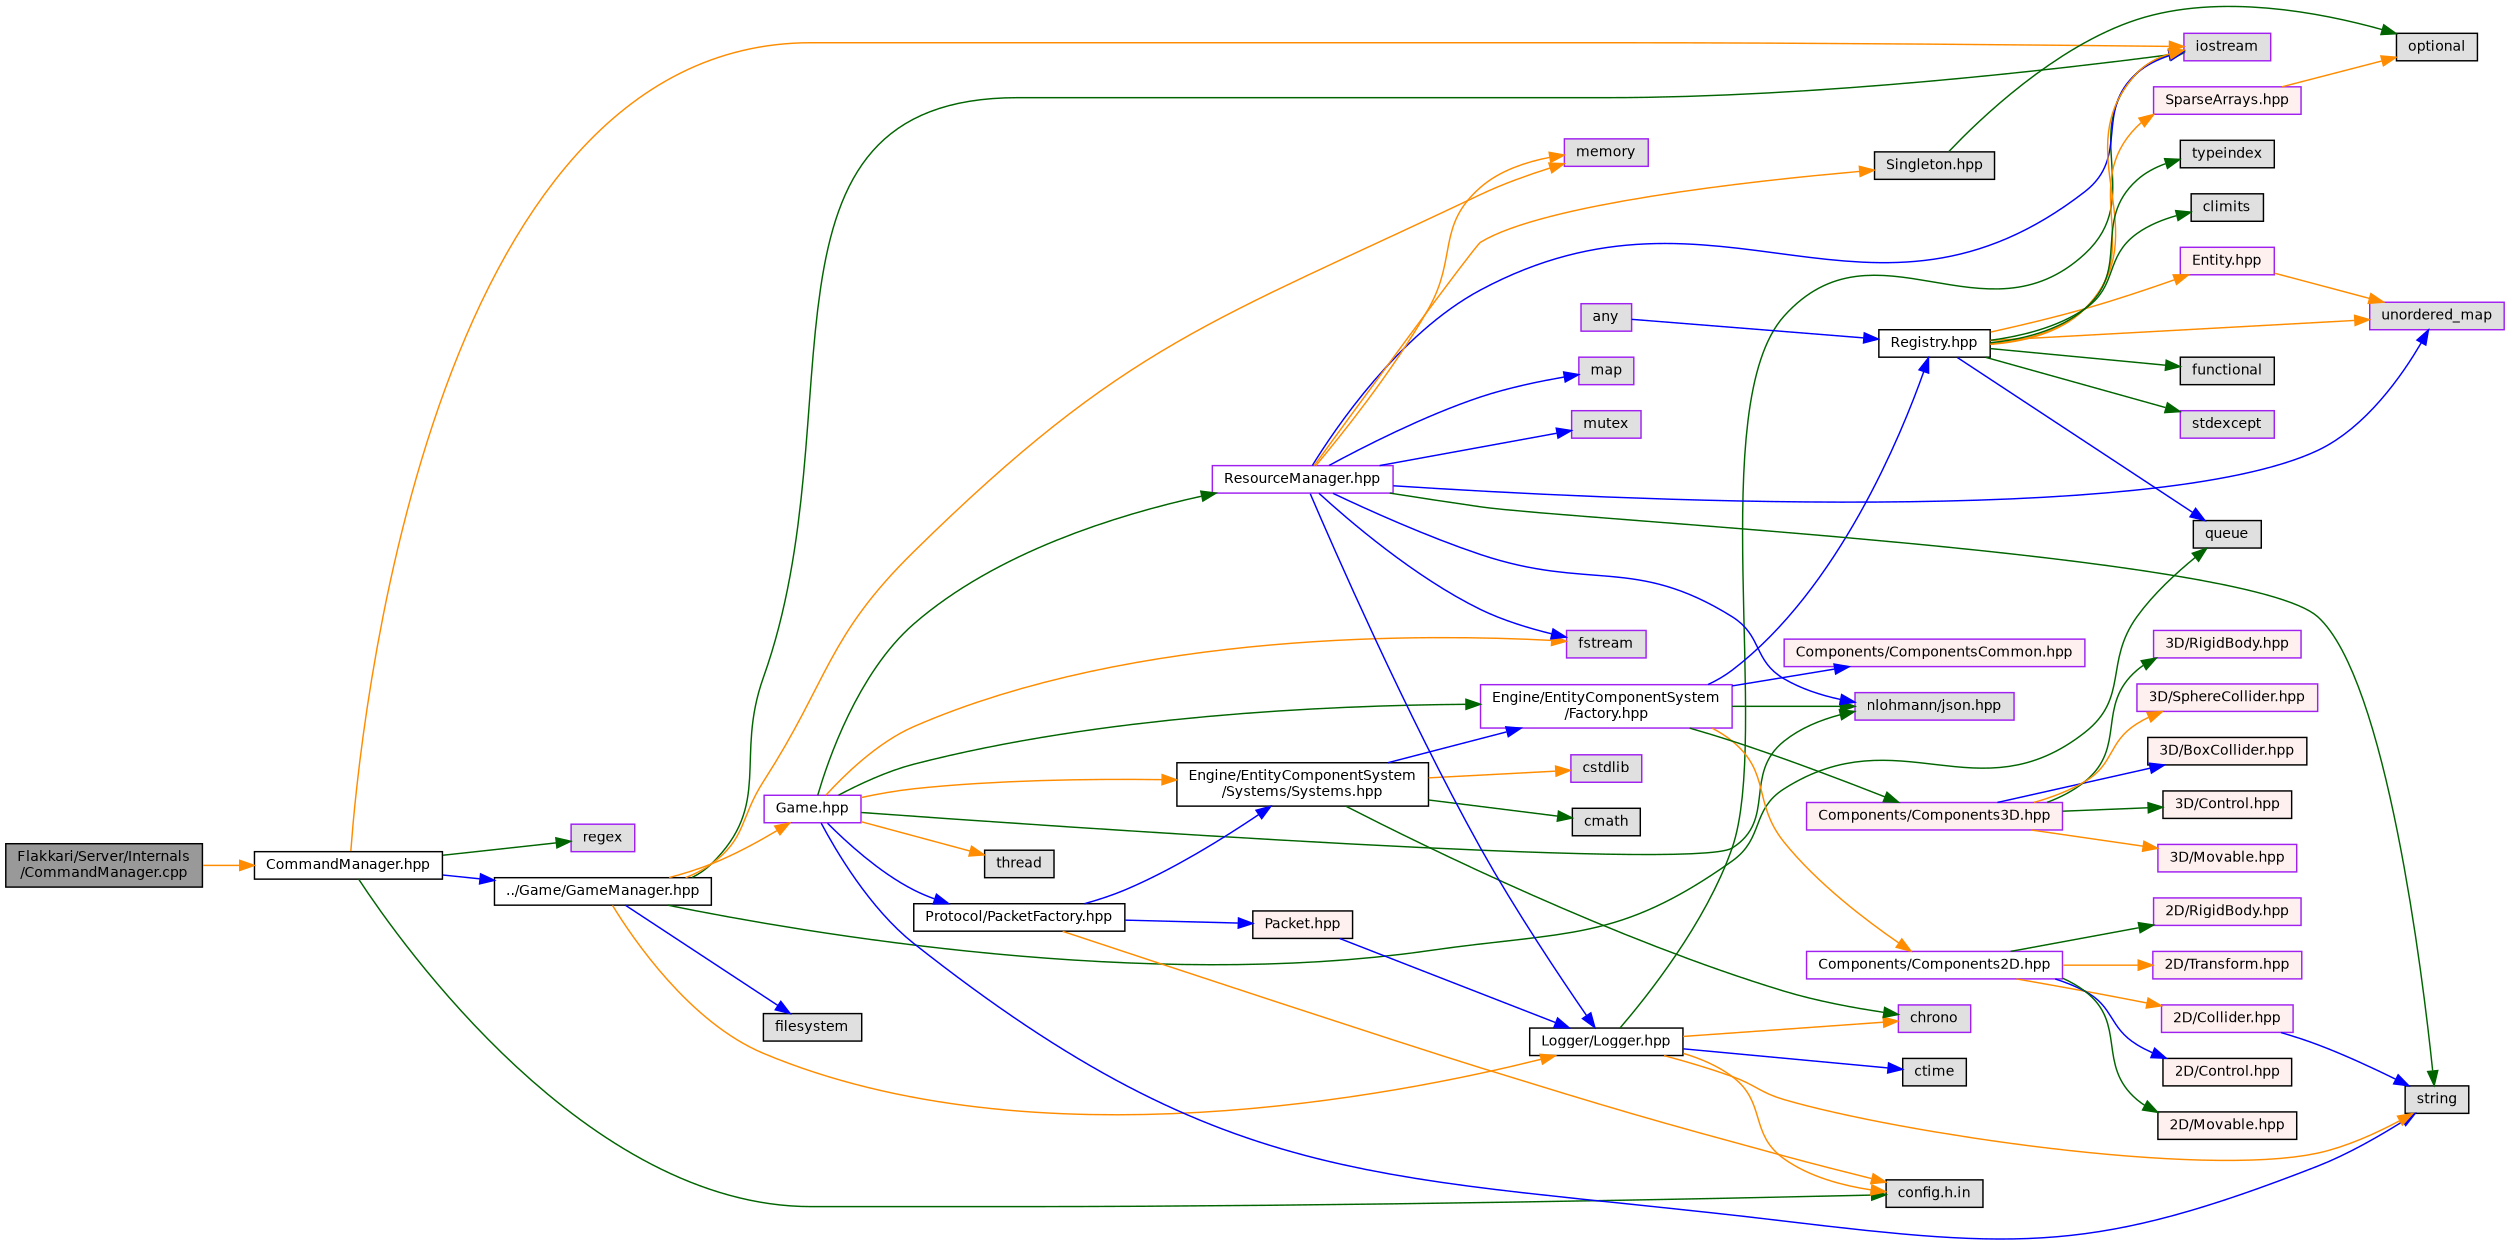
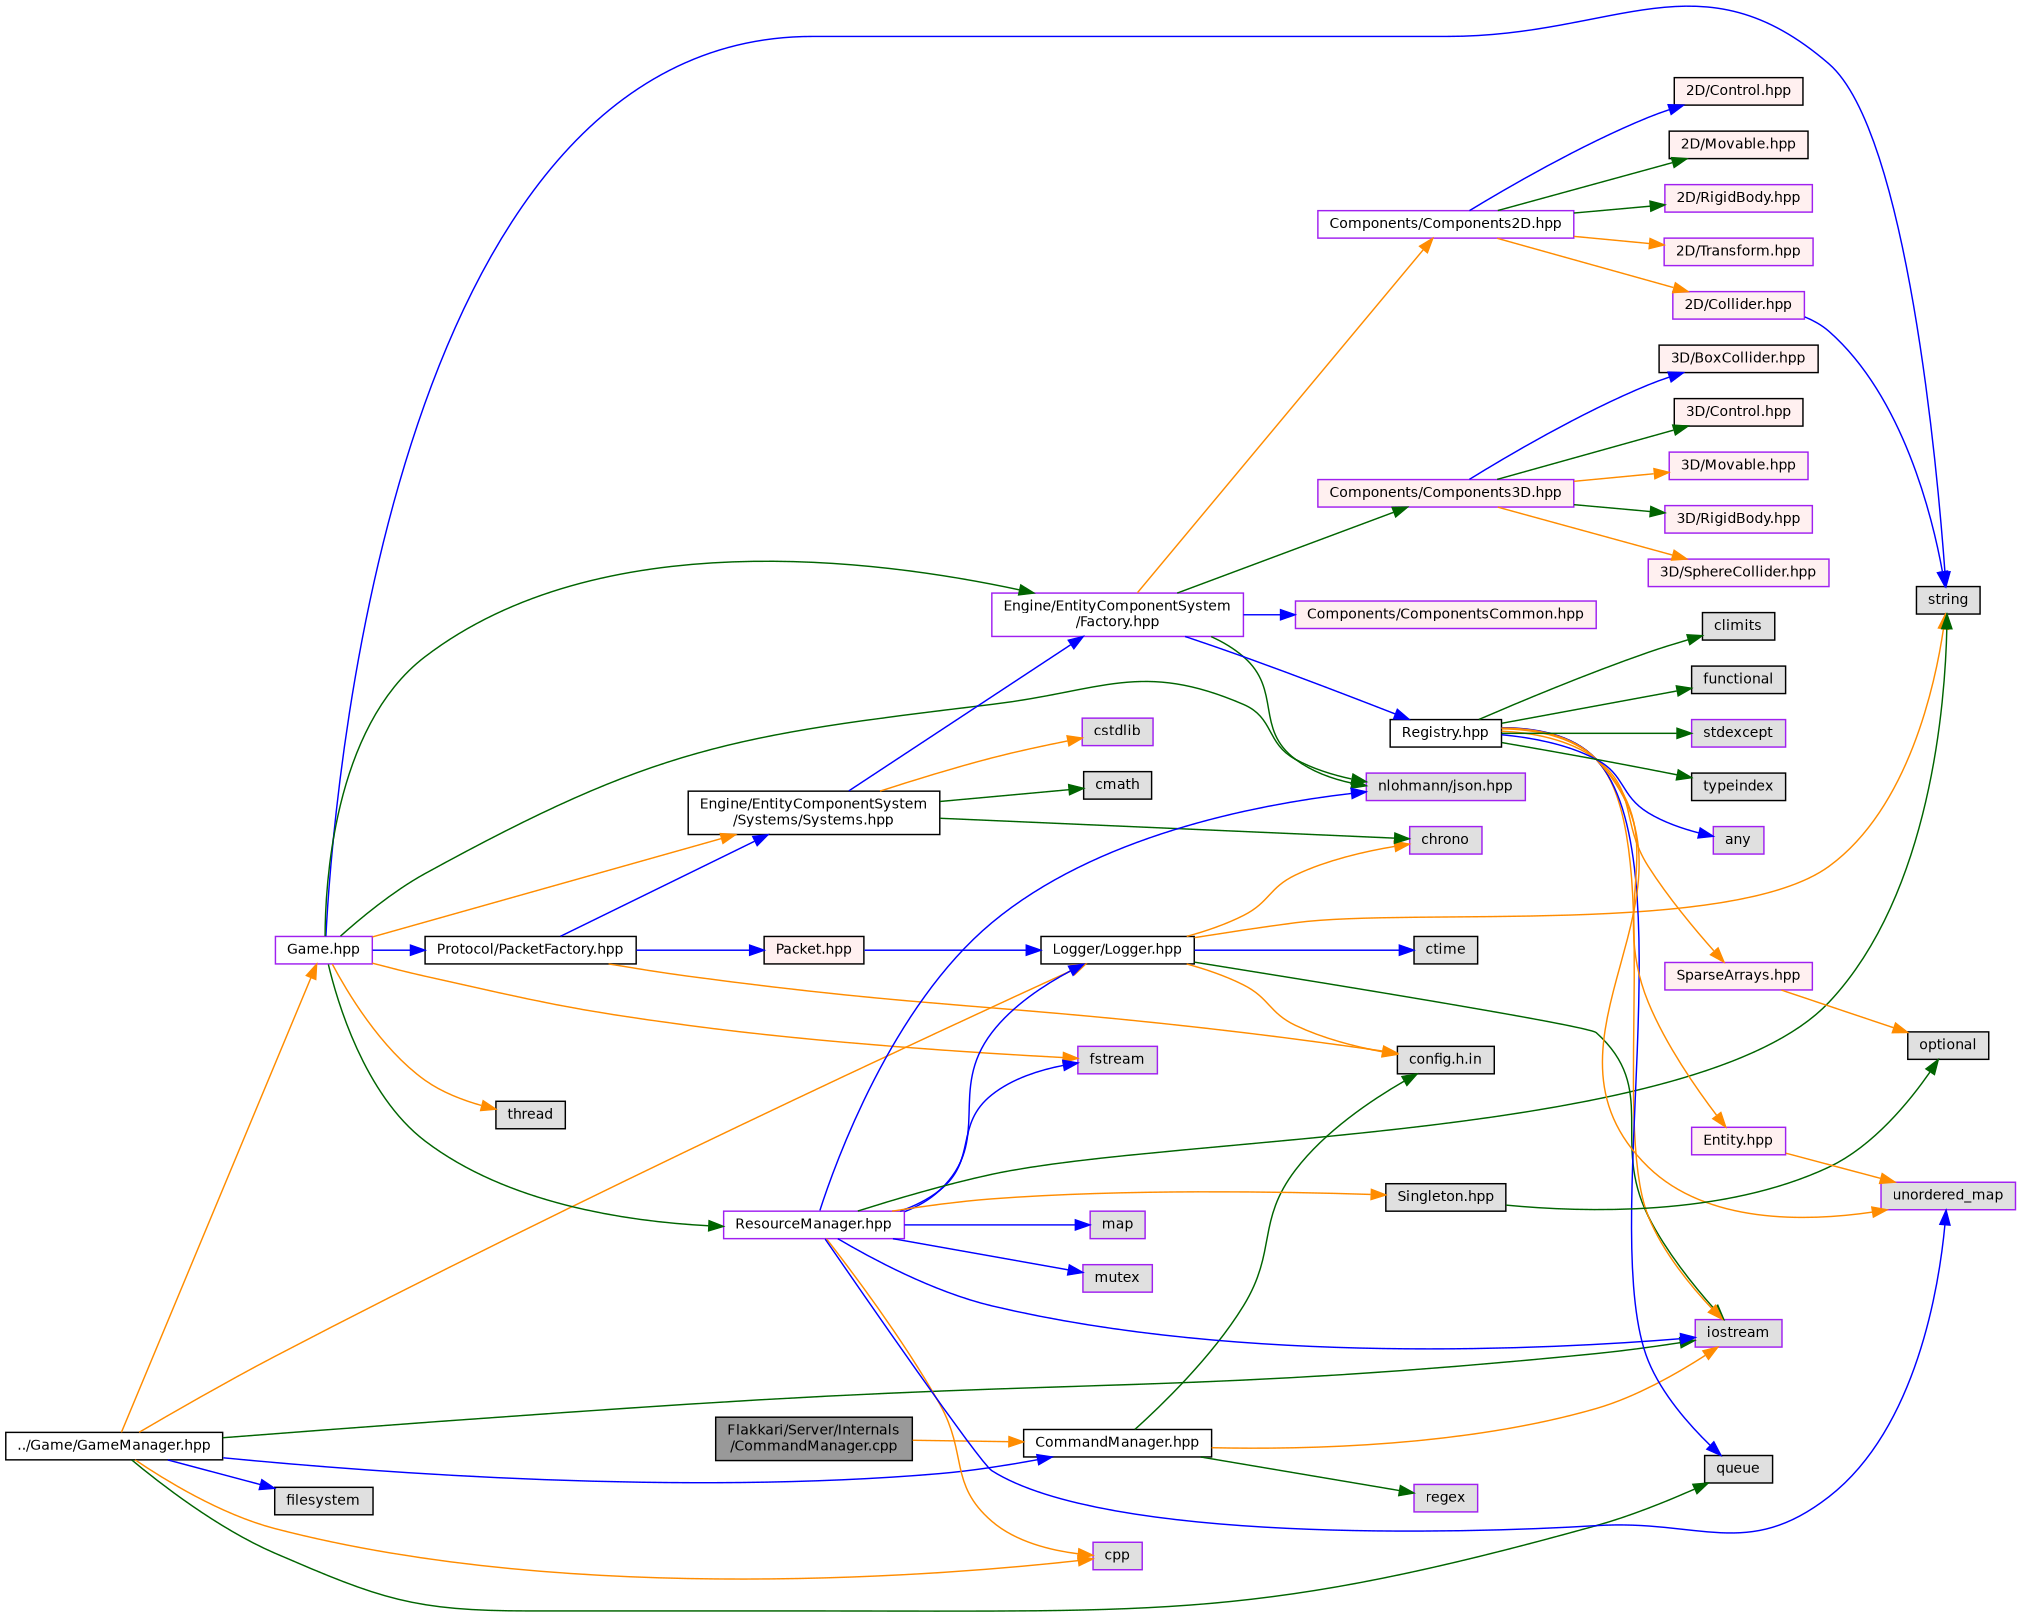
(1606, 153) -> (1118, 1556)
(1748, 329) -> (1637, 804)
(461, 877) -> (631, 1482)
